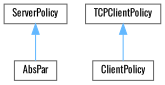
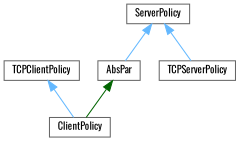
none -> (197, 71)
none -> (96, 103)
